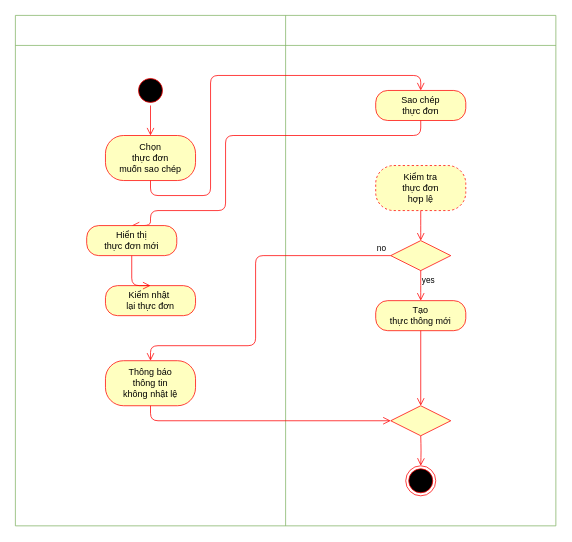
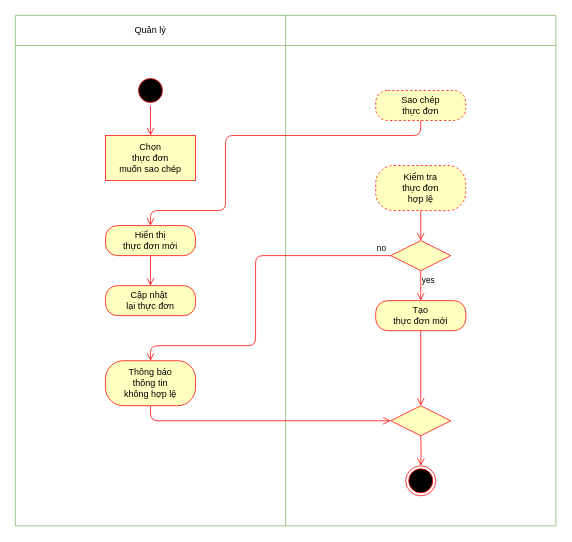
none -> (150, 30)
(230, 75) -> none
(420, 105) -> (420, 105)
(150, 158) -> (150, 158)
(132, 240) -> (150, 240)
(150, 300) -> (150, 300)
(420, 315) -> (420, 315)
(150, 383) -> (150, 383)
